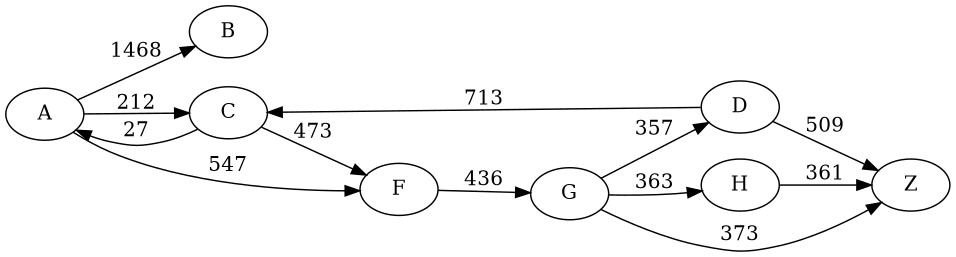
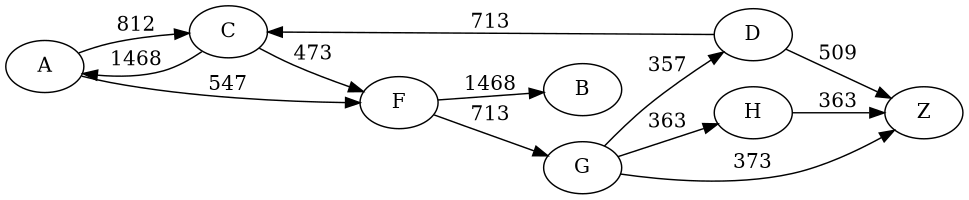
(130, 76) -> (484, 97)
(137, 103) -> (137, 25)
(137, 131) -> (137, 60)
(826, 174) -> (839, 102)
(484, 180) -> (491, 115)
